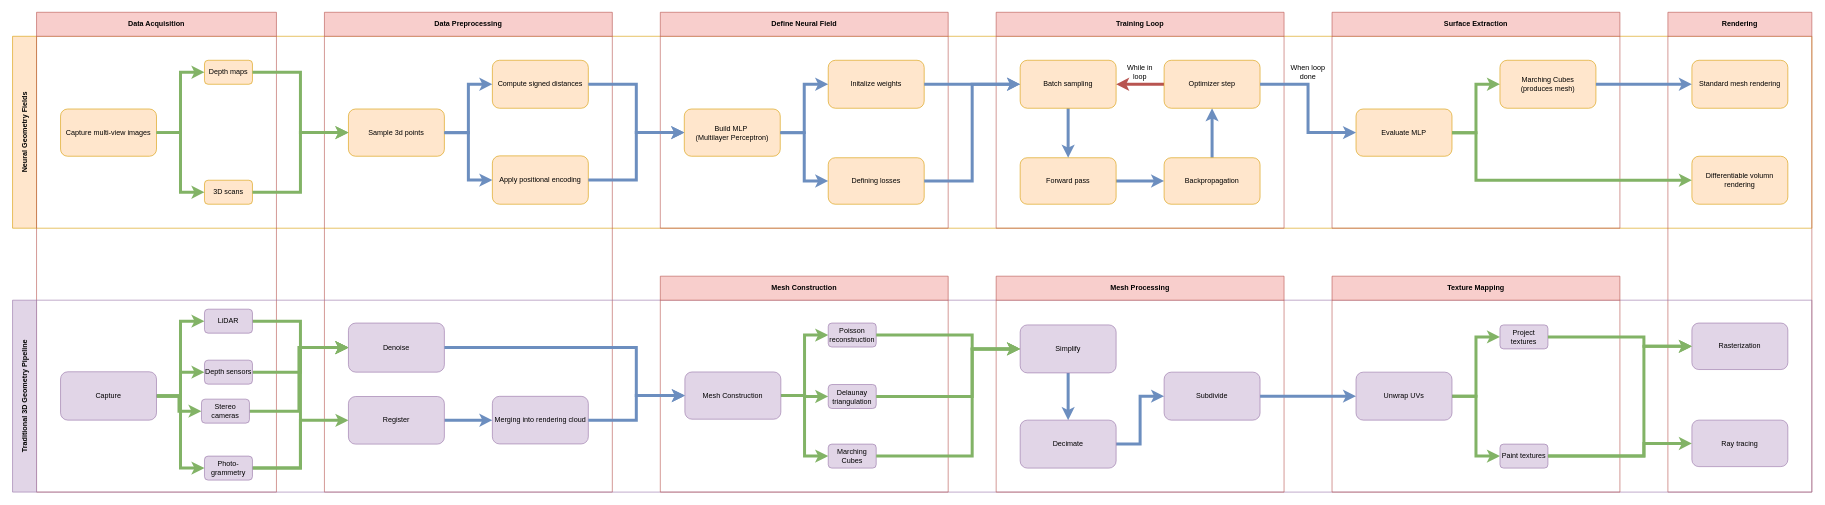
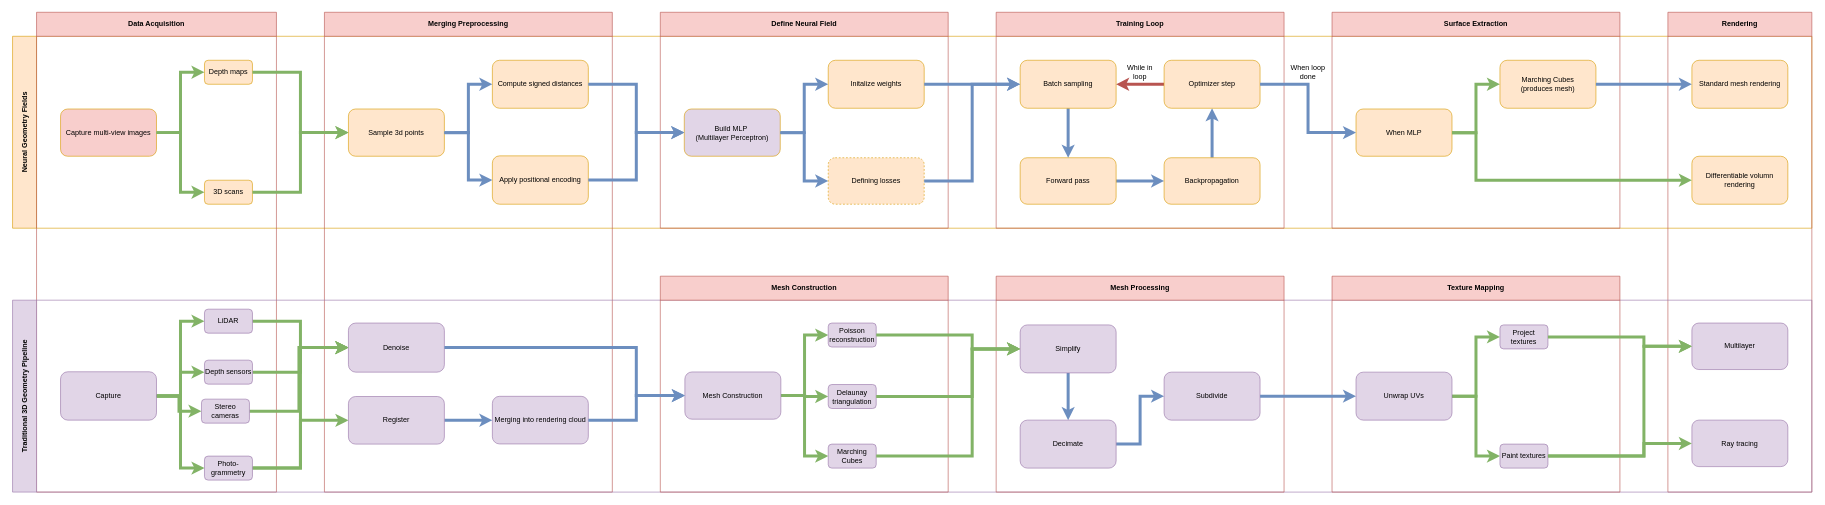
(468, 24) -> (468, 24)
(108, 133) -> (108, 133)
(732, 133) -> (732, 133)
(1404, 133) -> (1404, 133)
(876, 181) -> (876, 181)
(1740, 347) -> (1740, 347)
